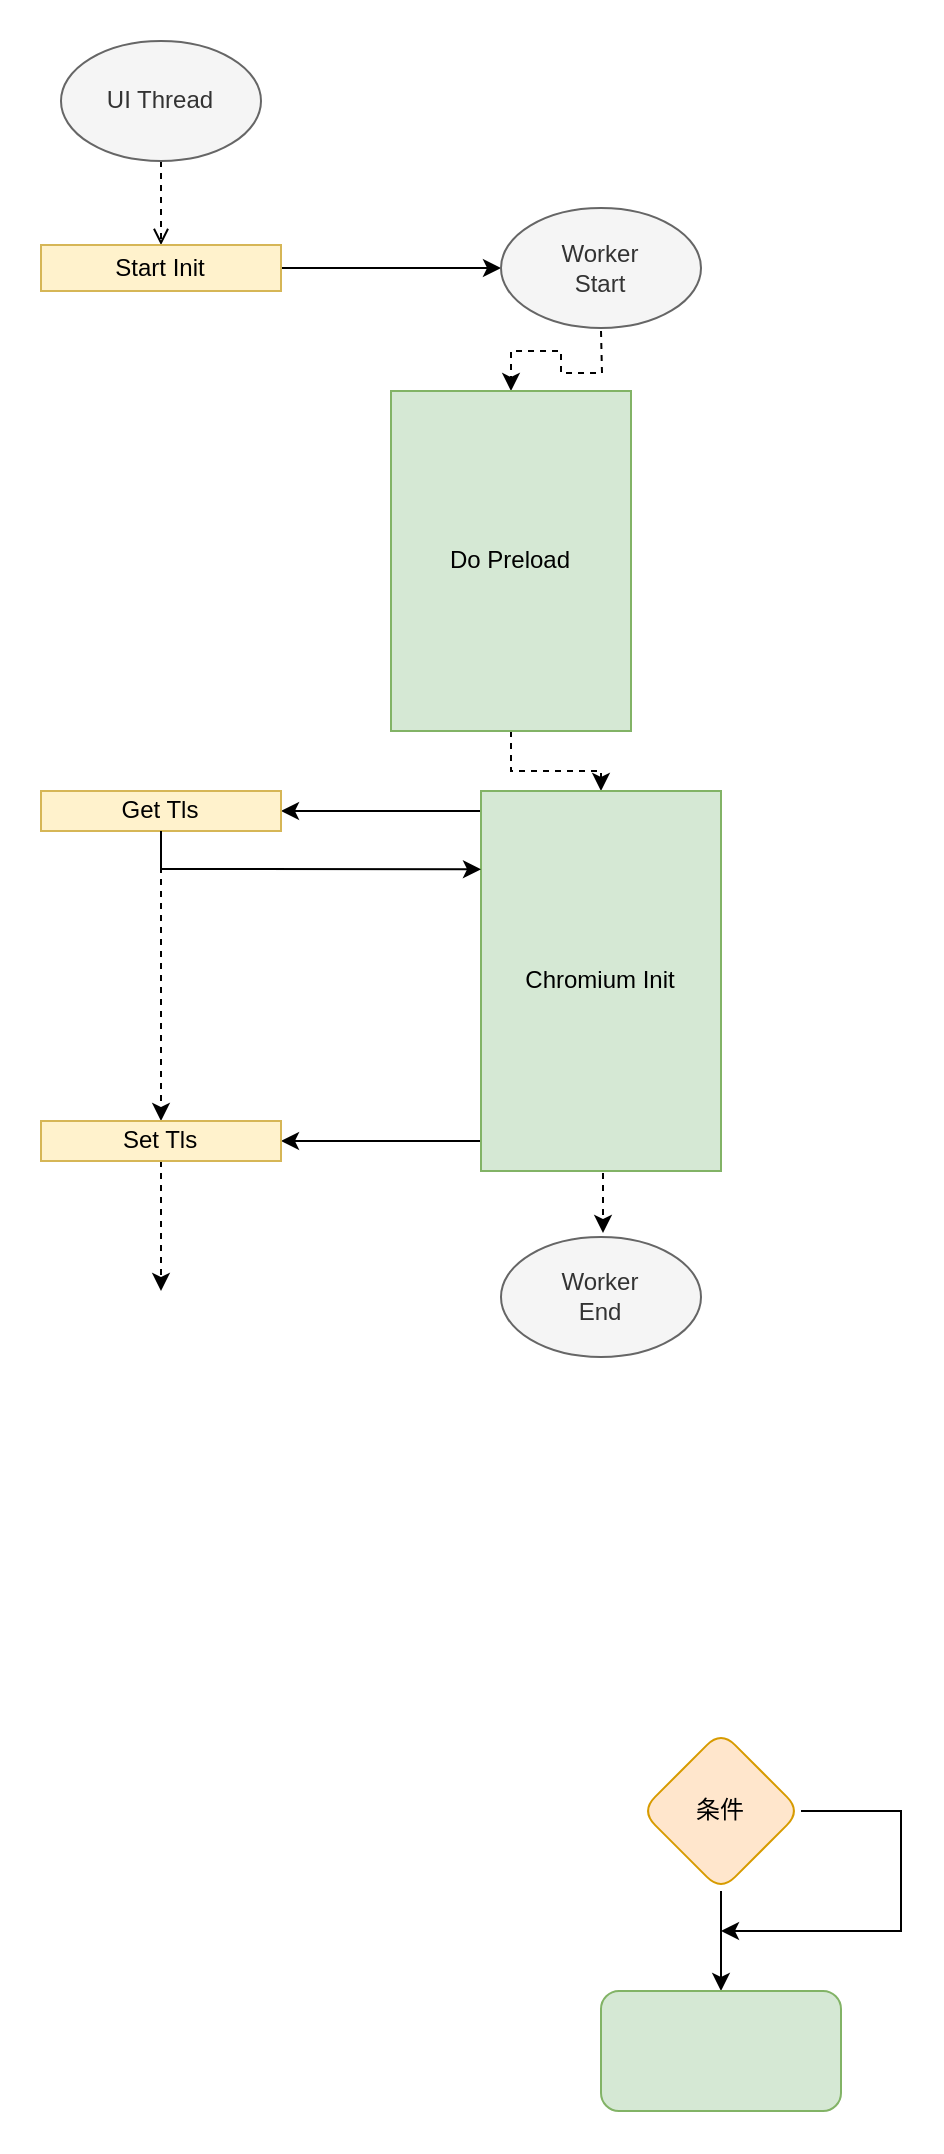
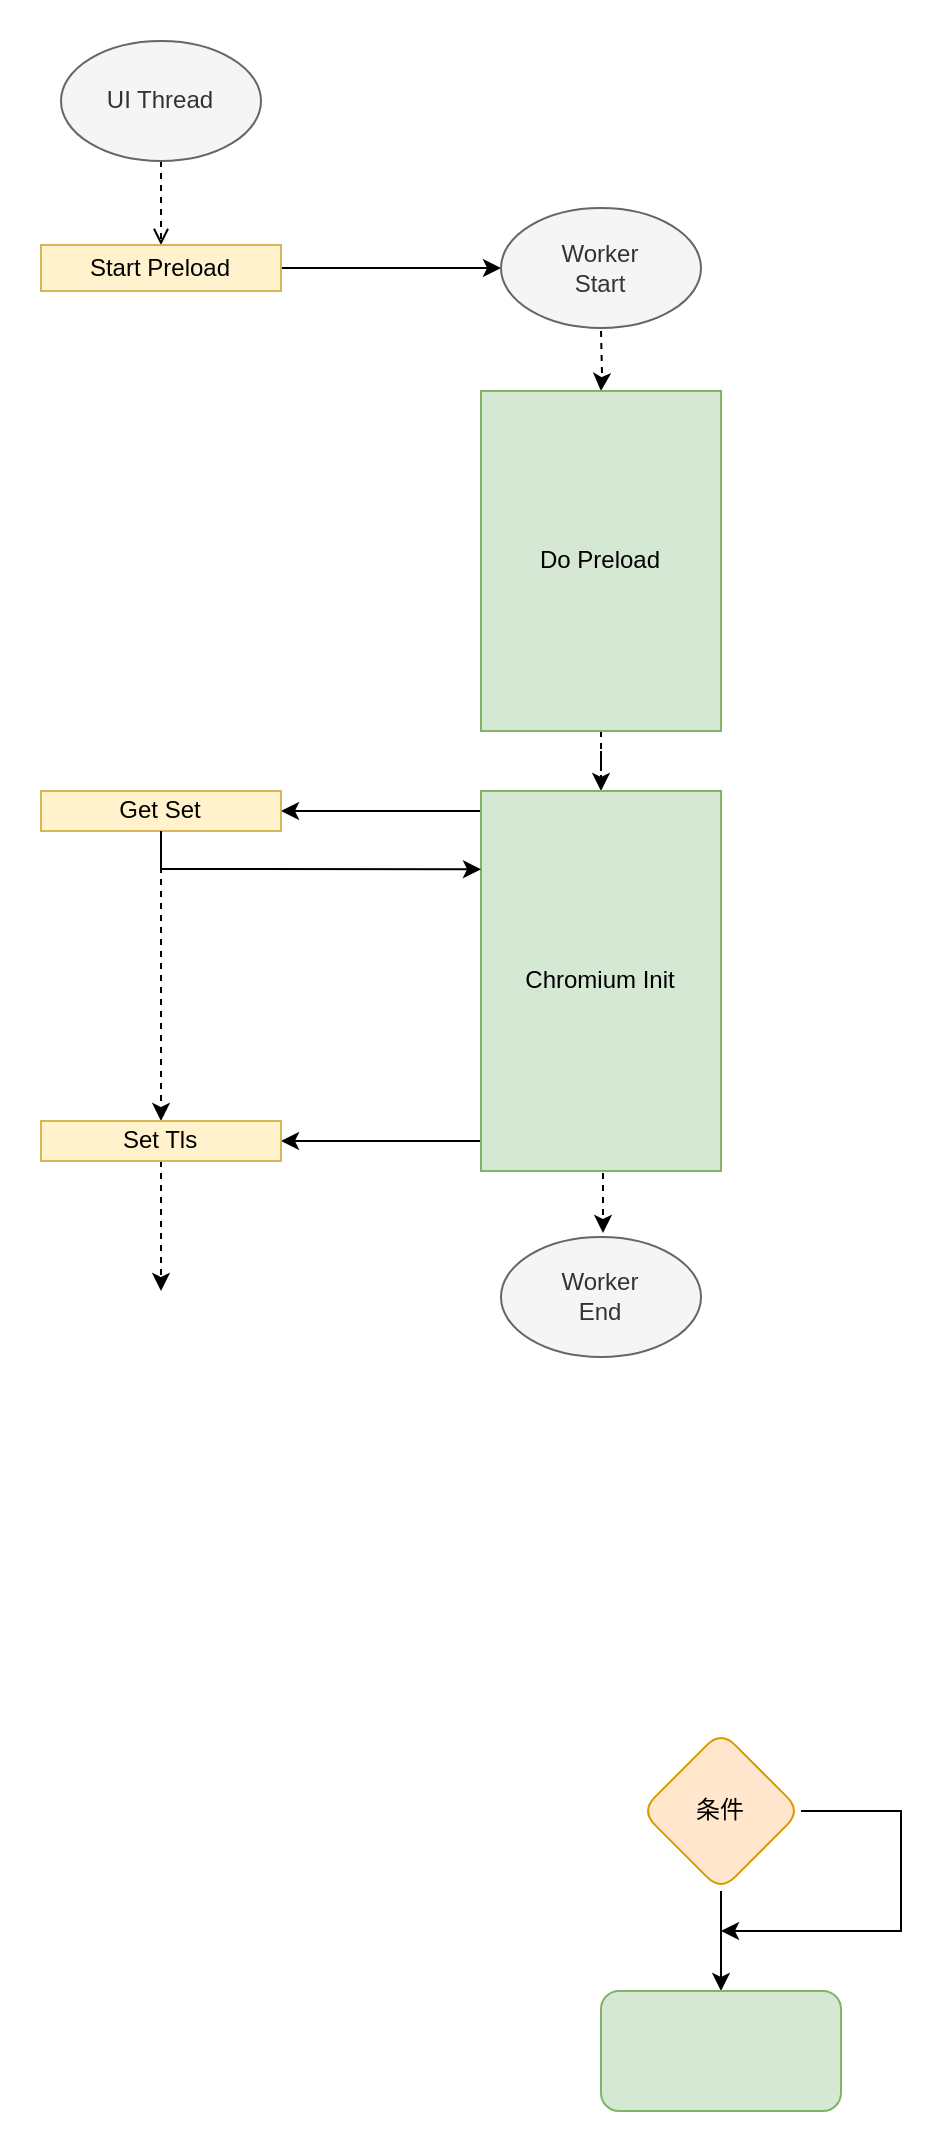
(161, 269) -> (161, 269)
(511, 561) -> (601, 561)
(161, 811) -> (161, 811)
